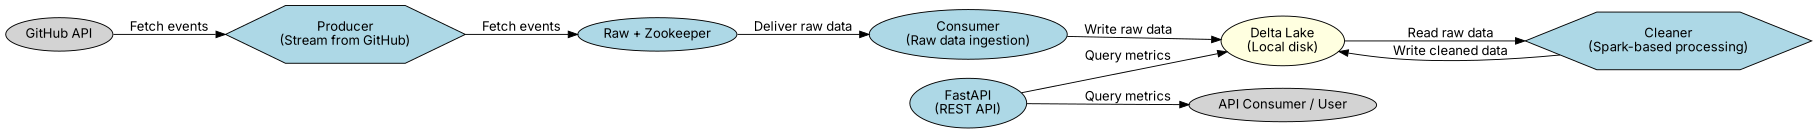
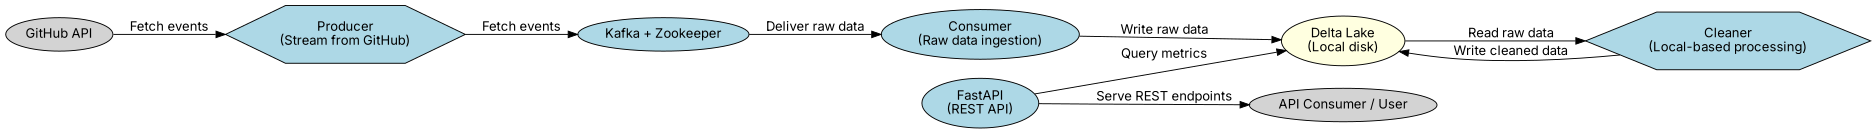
(657, 34) -> (663, 34)
(1668, 41) -> (1728, 41)
(1128, 97) -> (1165, 97)
